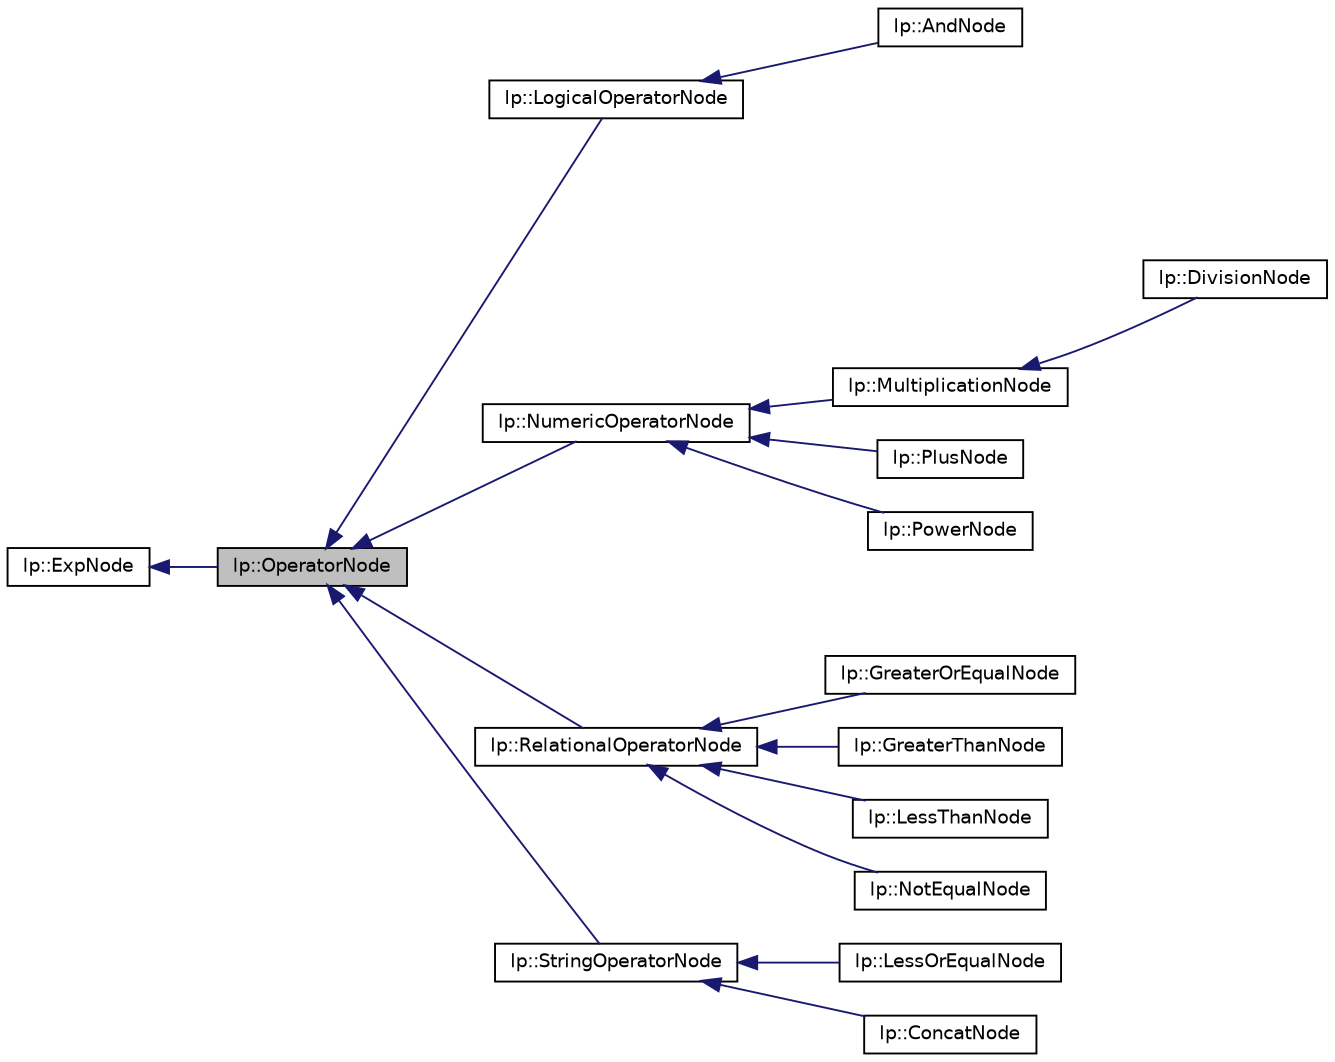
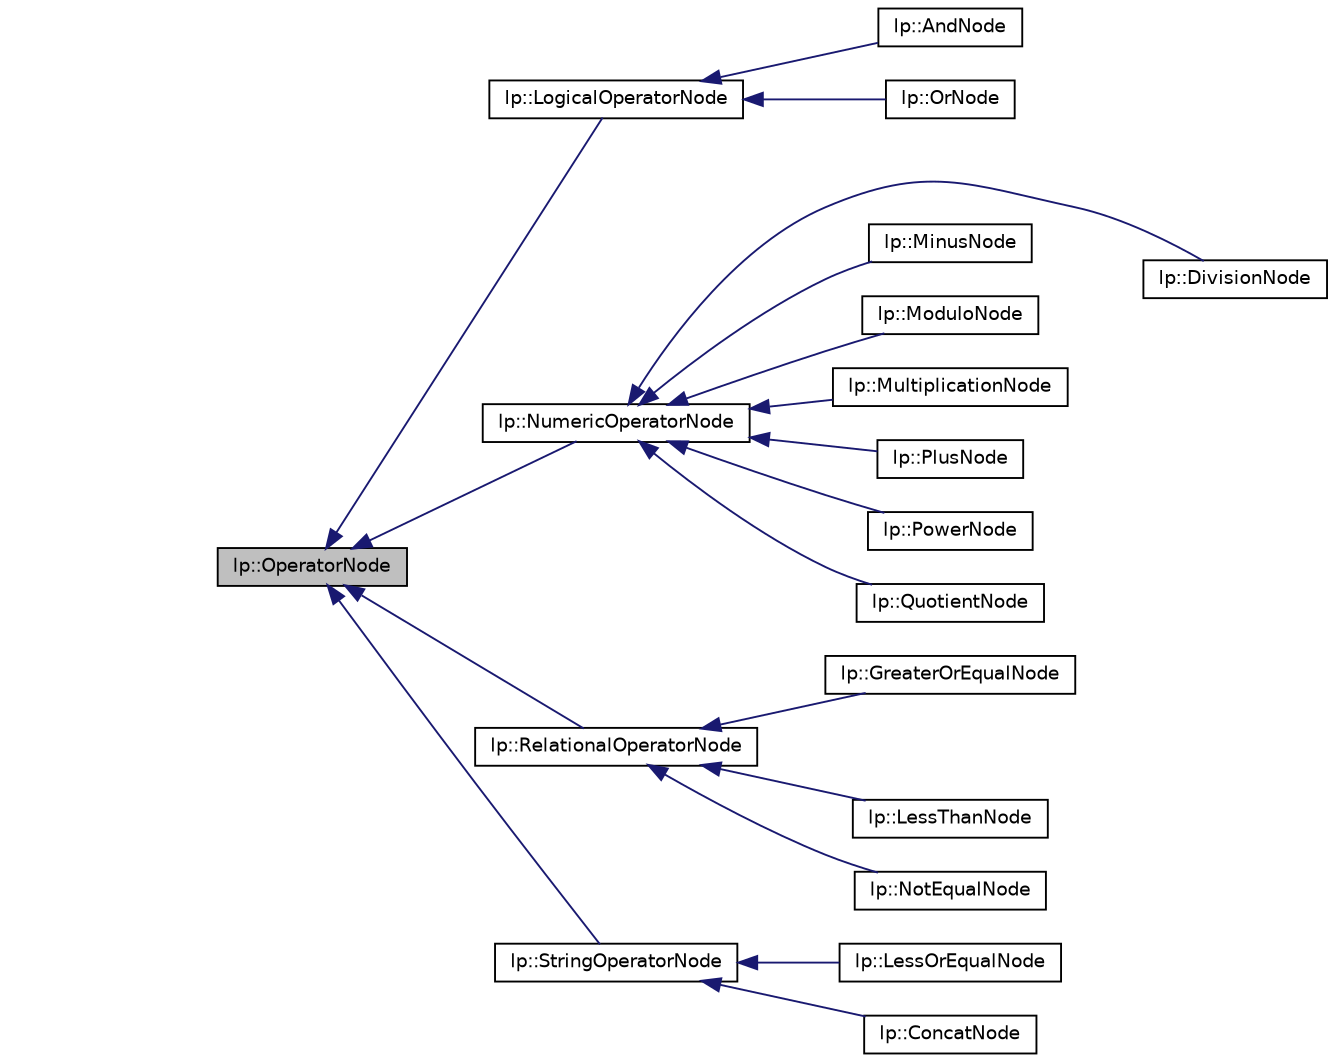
none -> (950, 99)
none -> (950, 243)
none -> (950, 315)
(1120, 333) -> (888, 187)
(79, 567) -> none
none -> (950, 603)
(950, 747) -> none
